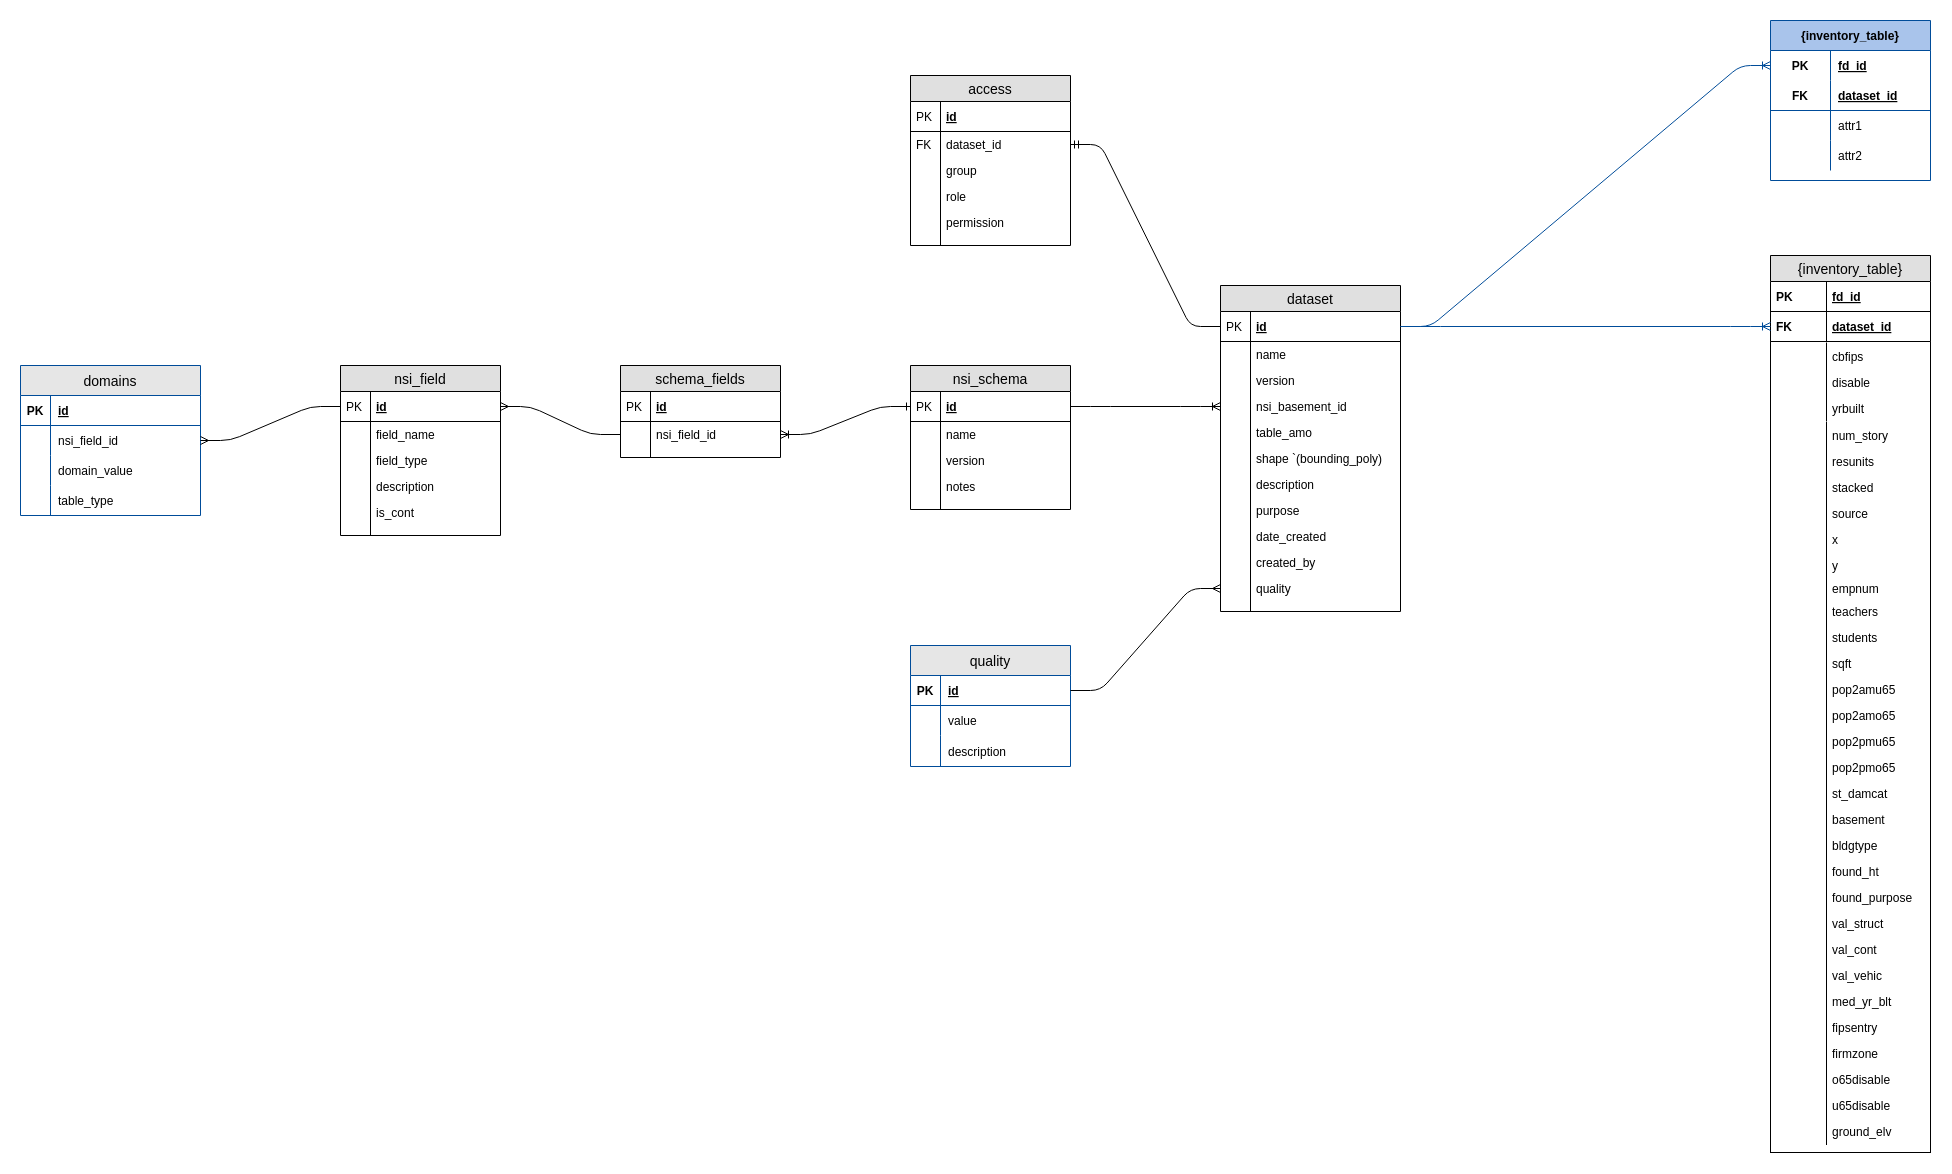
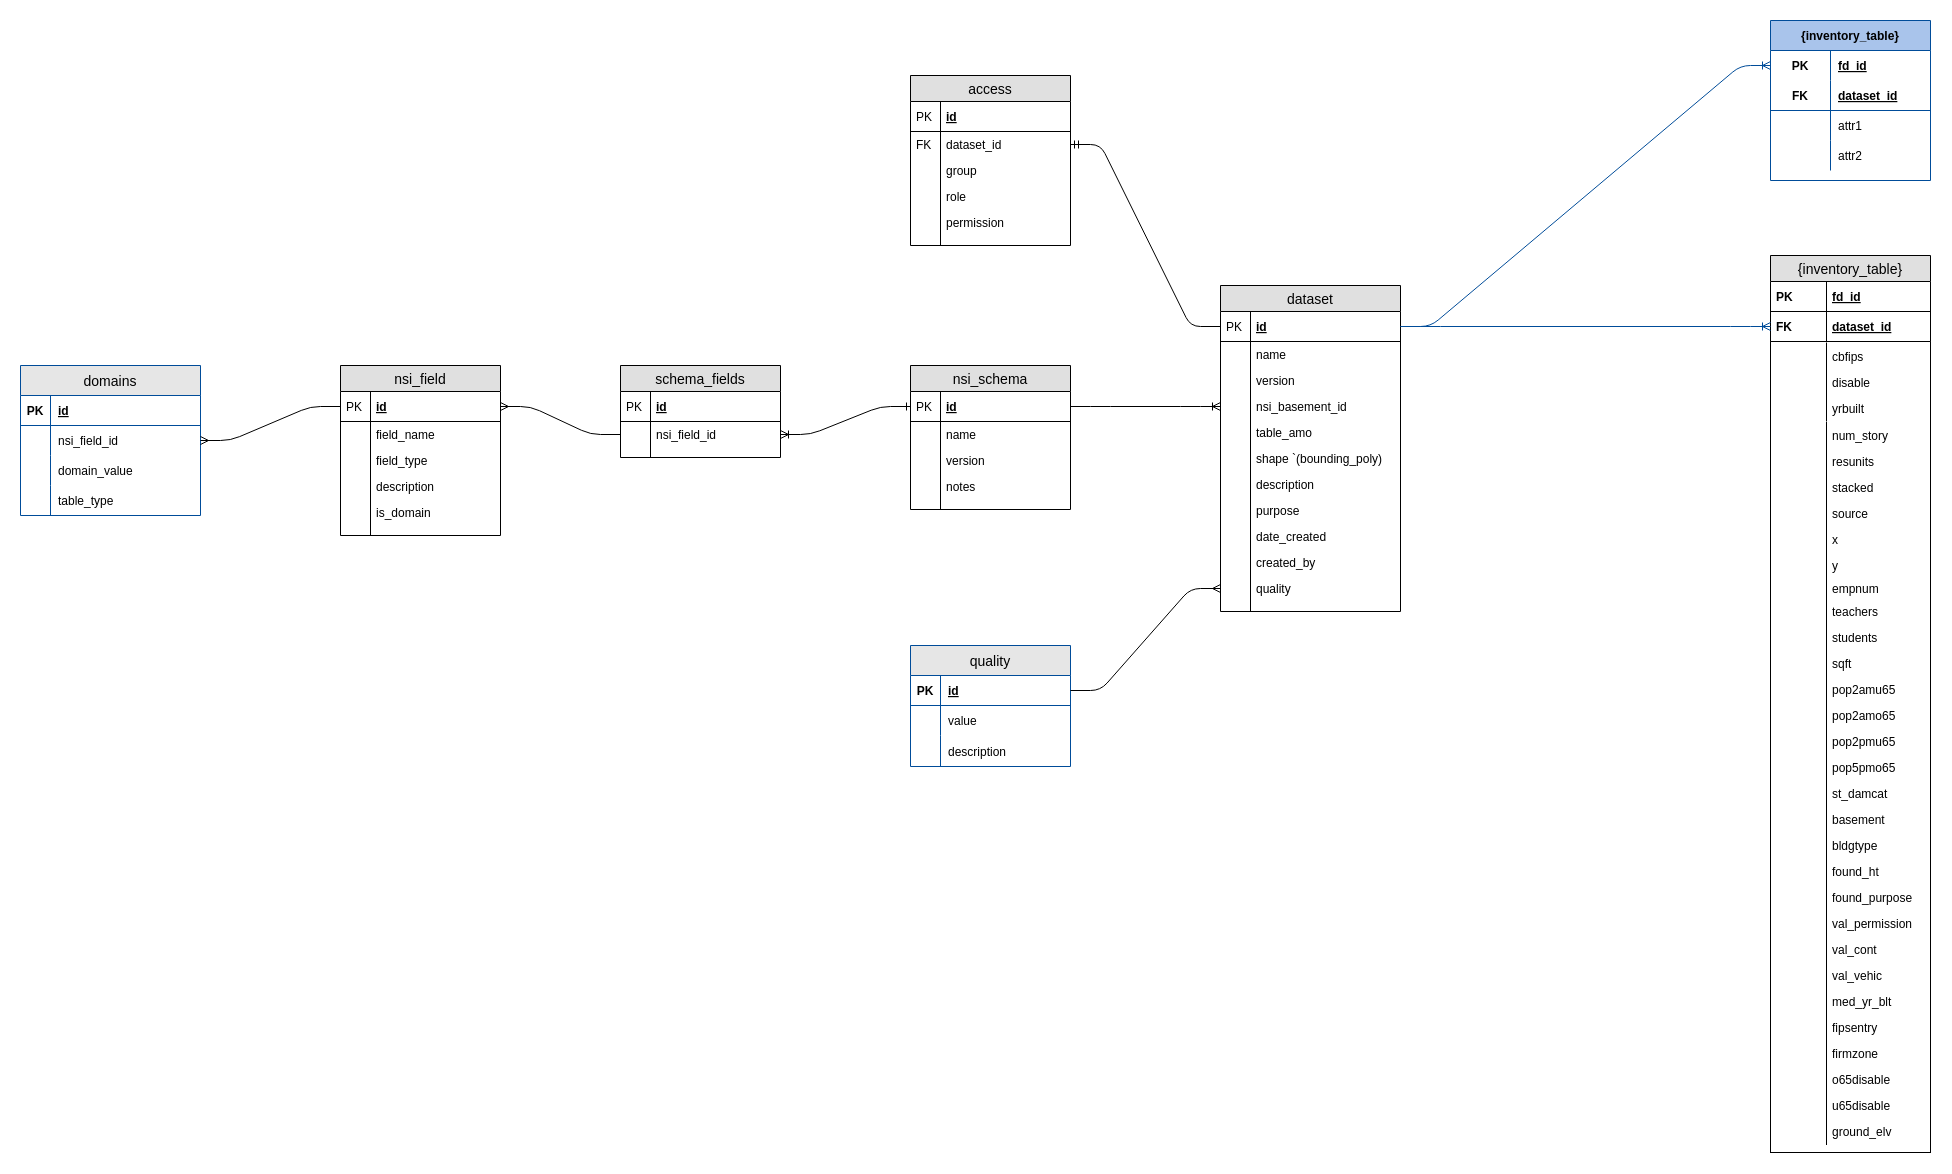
(398, 513) -> (403, 513)
(1862, 768) -> (1862, 768)
(1864, 924) -> (1874, 924)
